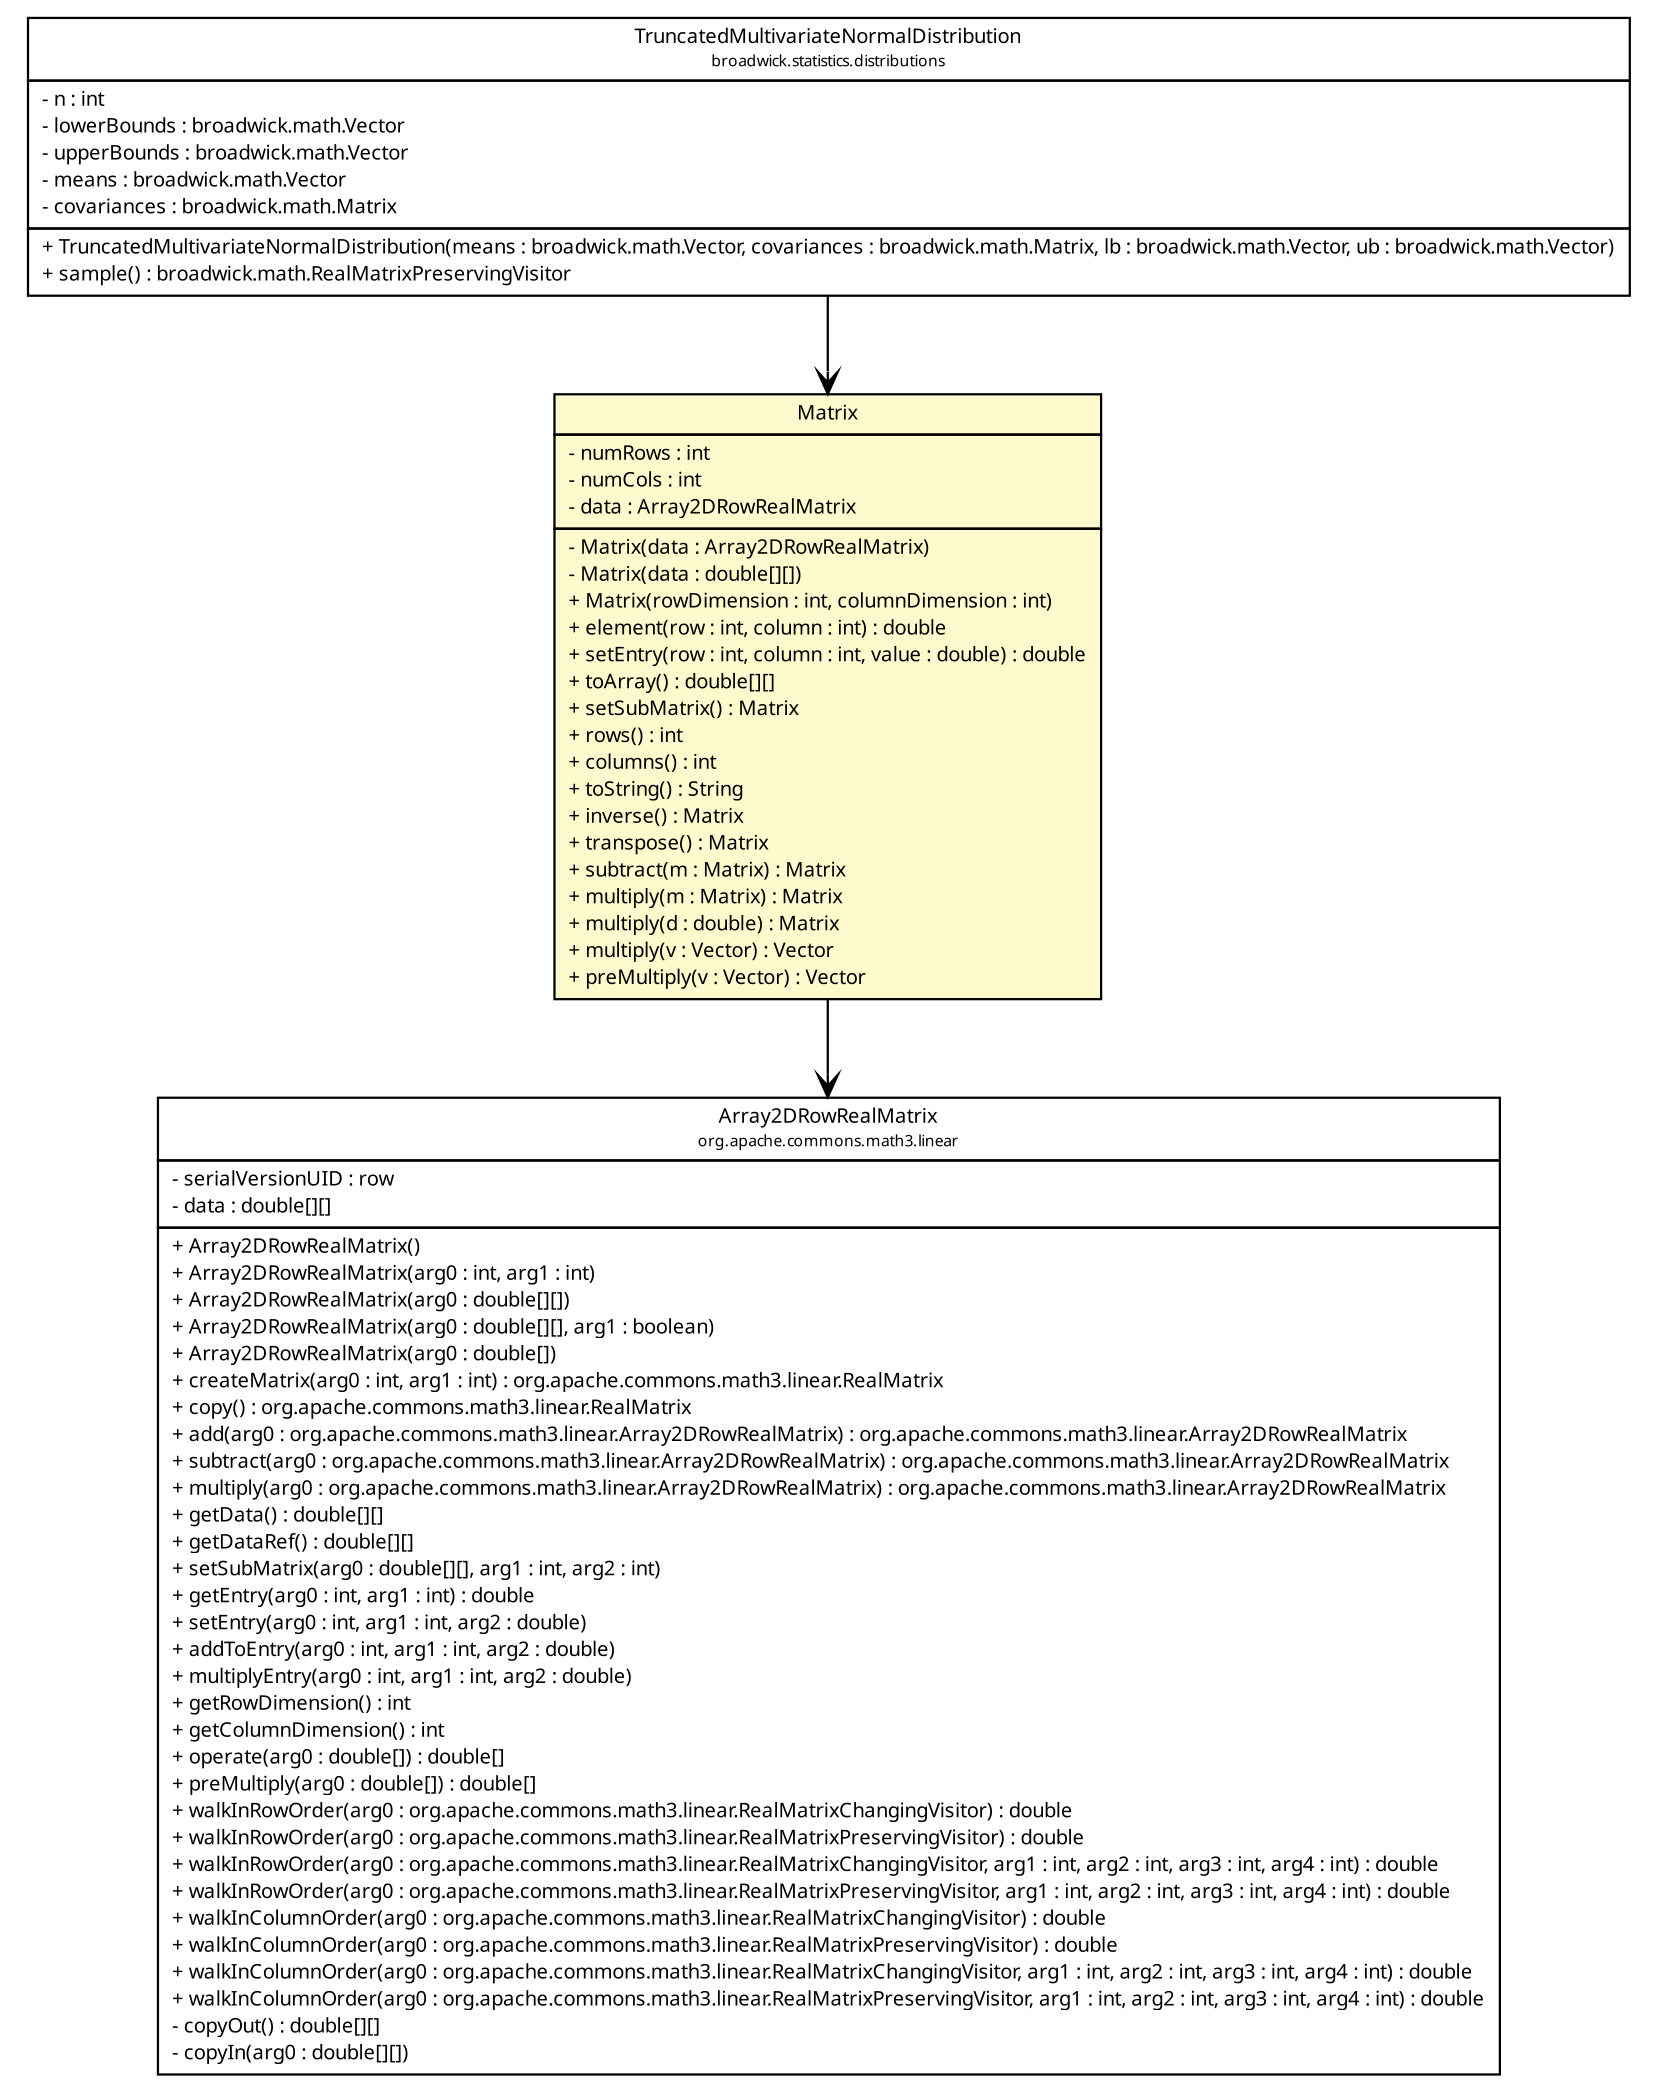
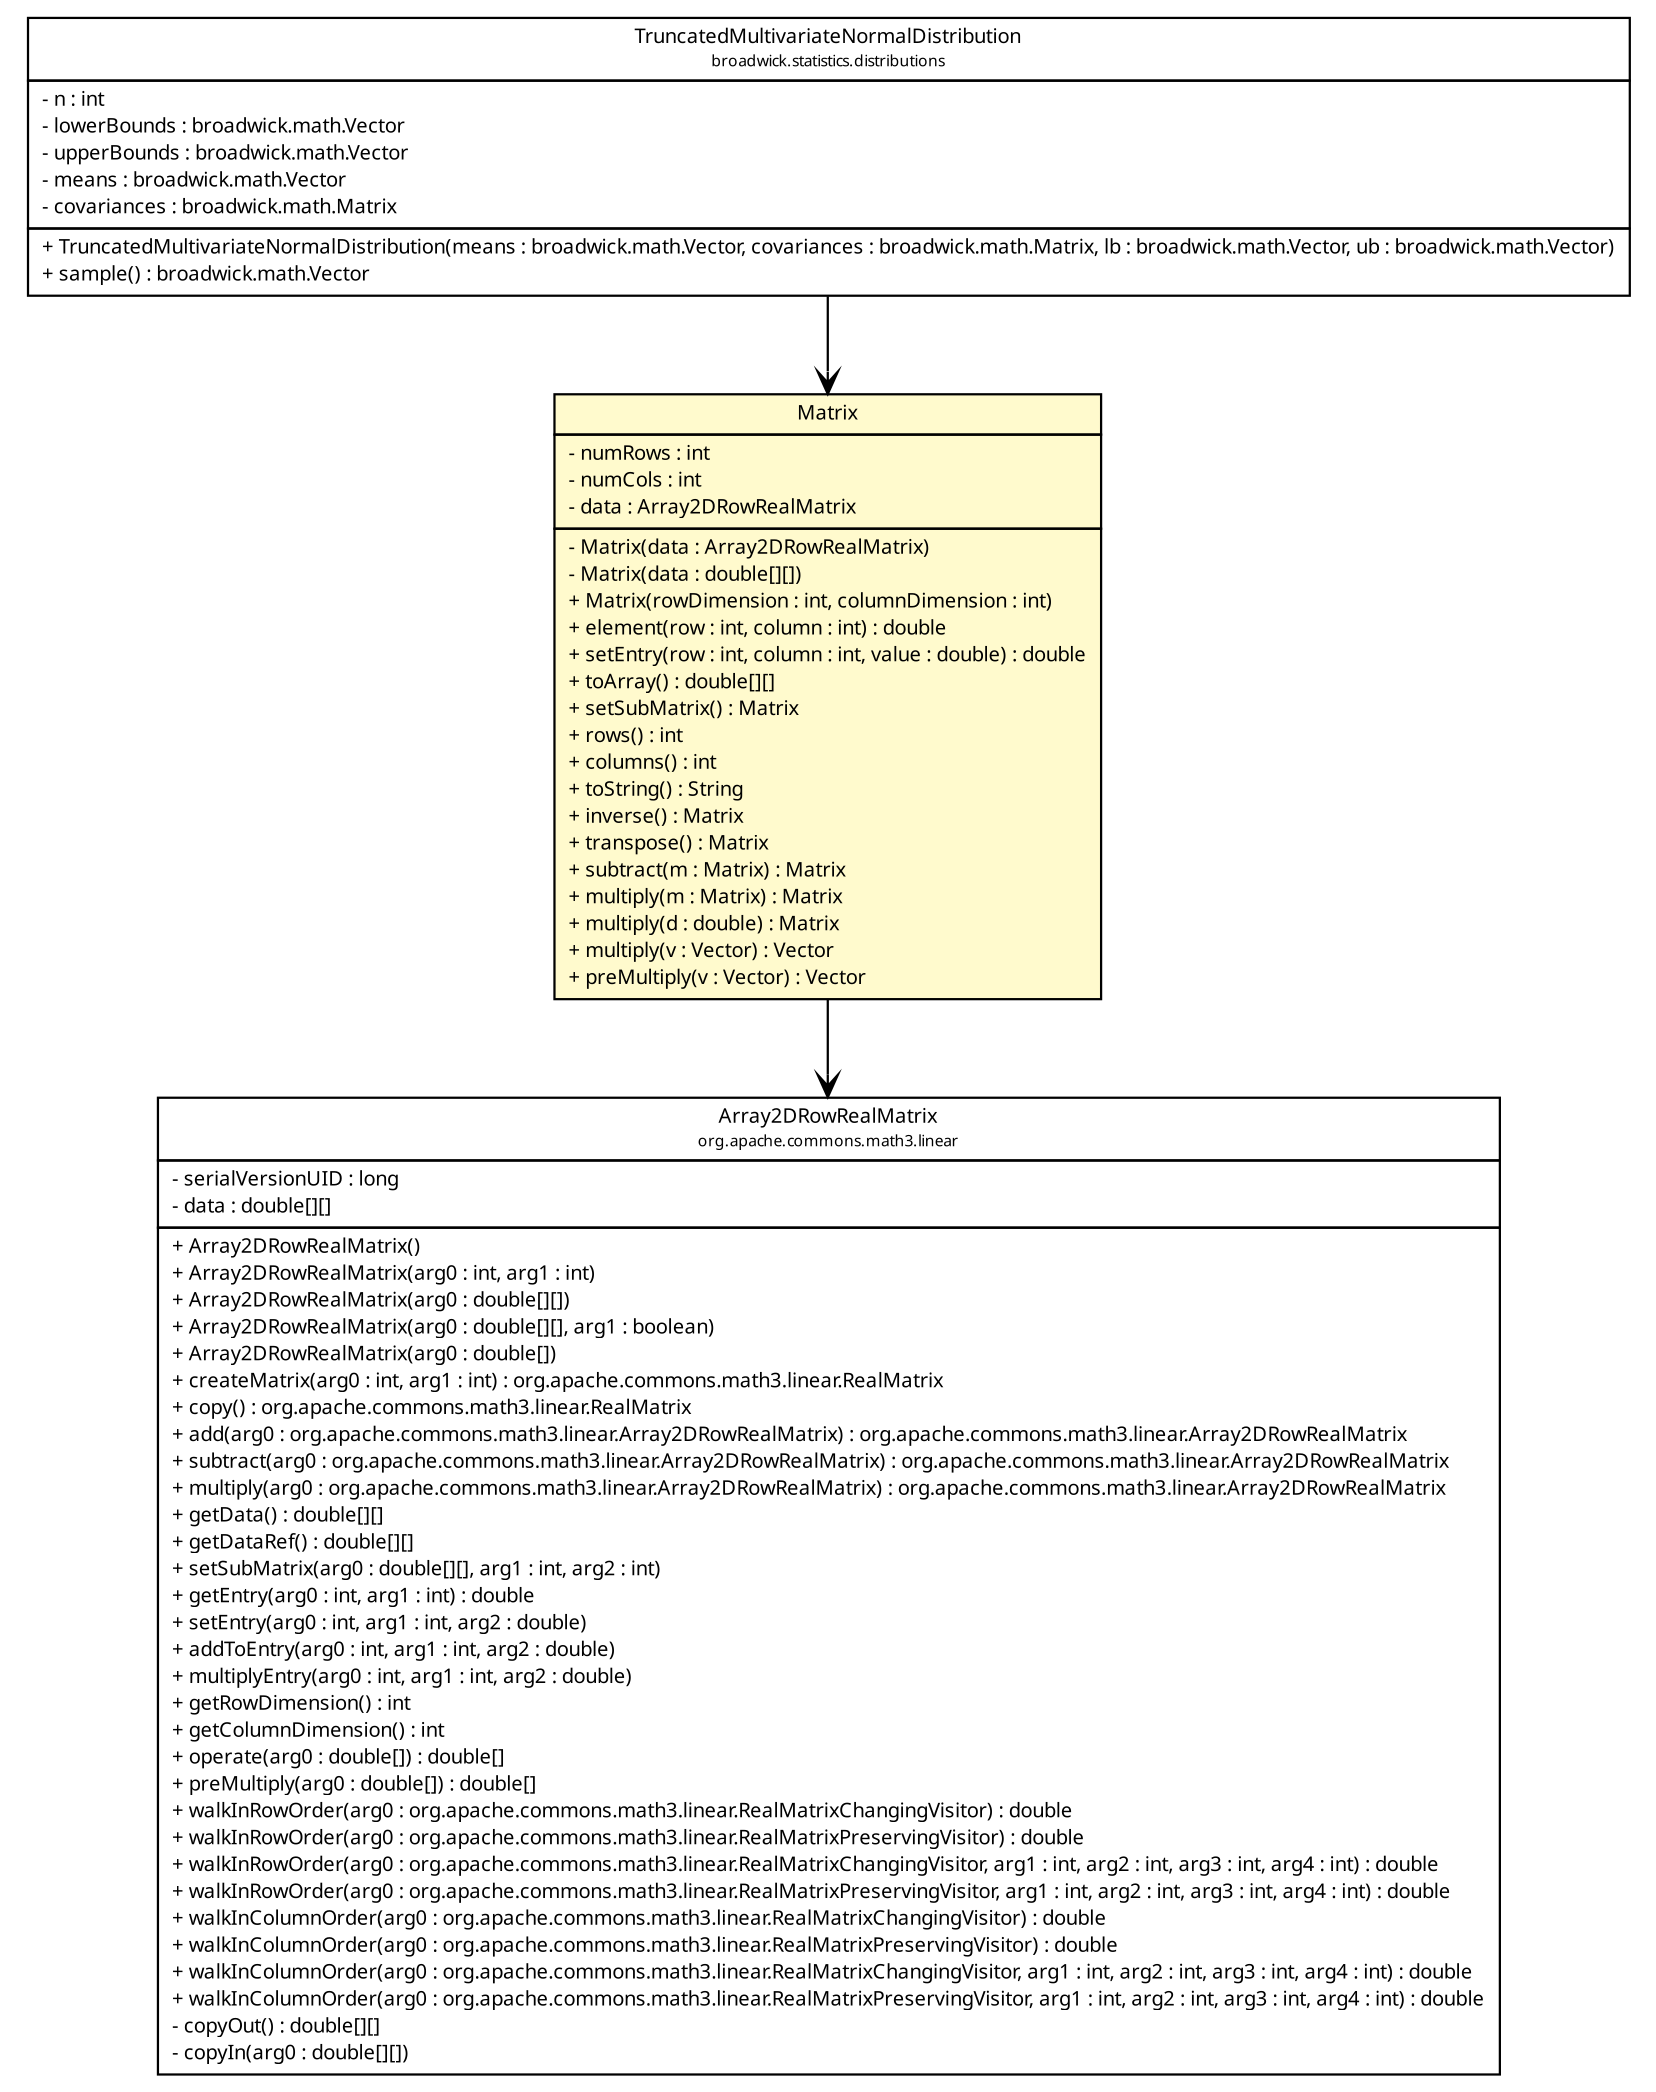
(307, 274) -> (206, 274)
(283, 1180) -> (286, 1180)
